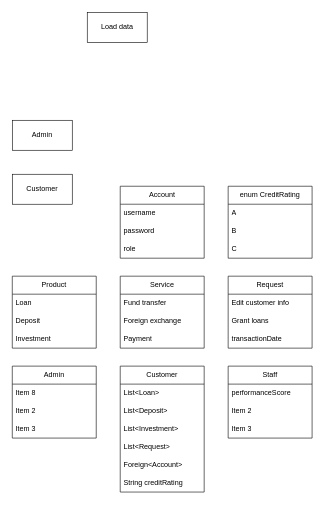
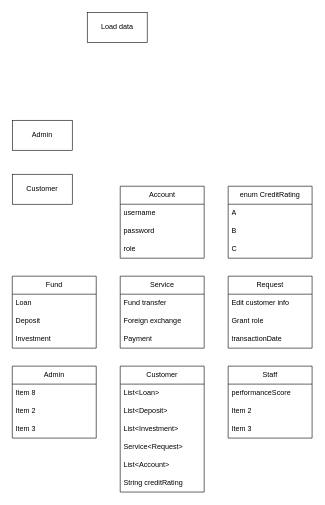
(54, 285) -> (54, 285)
(252, 321) -> (250, 321)
(149, 447) -> (155, 447)
(155, 465) -> (149, 465)
